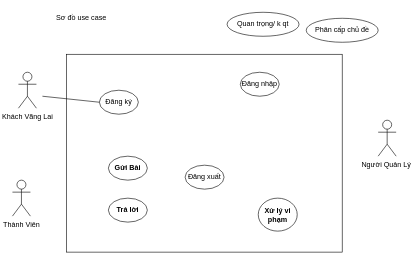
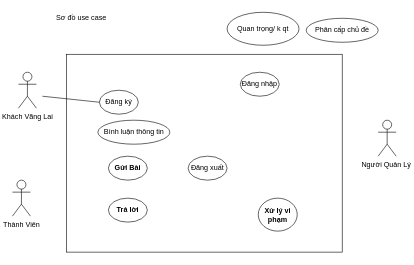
(263, 24) -> (263, 29)
none -> (134, 132)
(205, 177) -> (208, 168)
